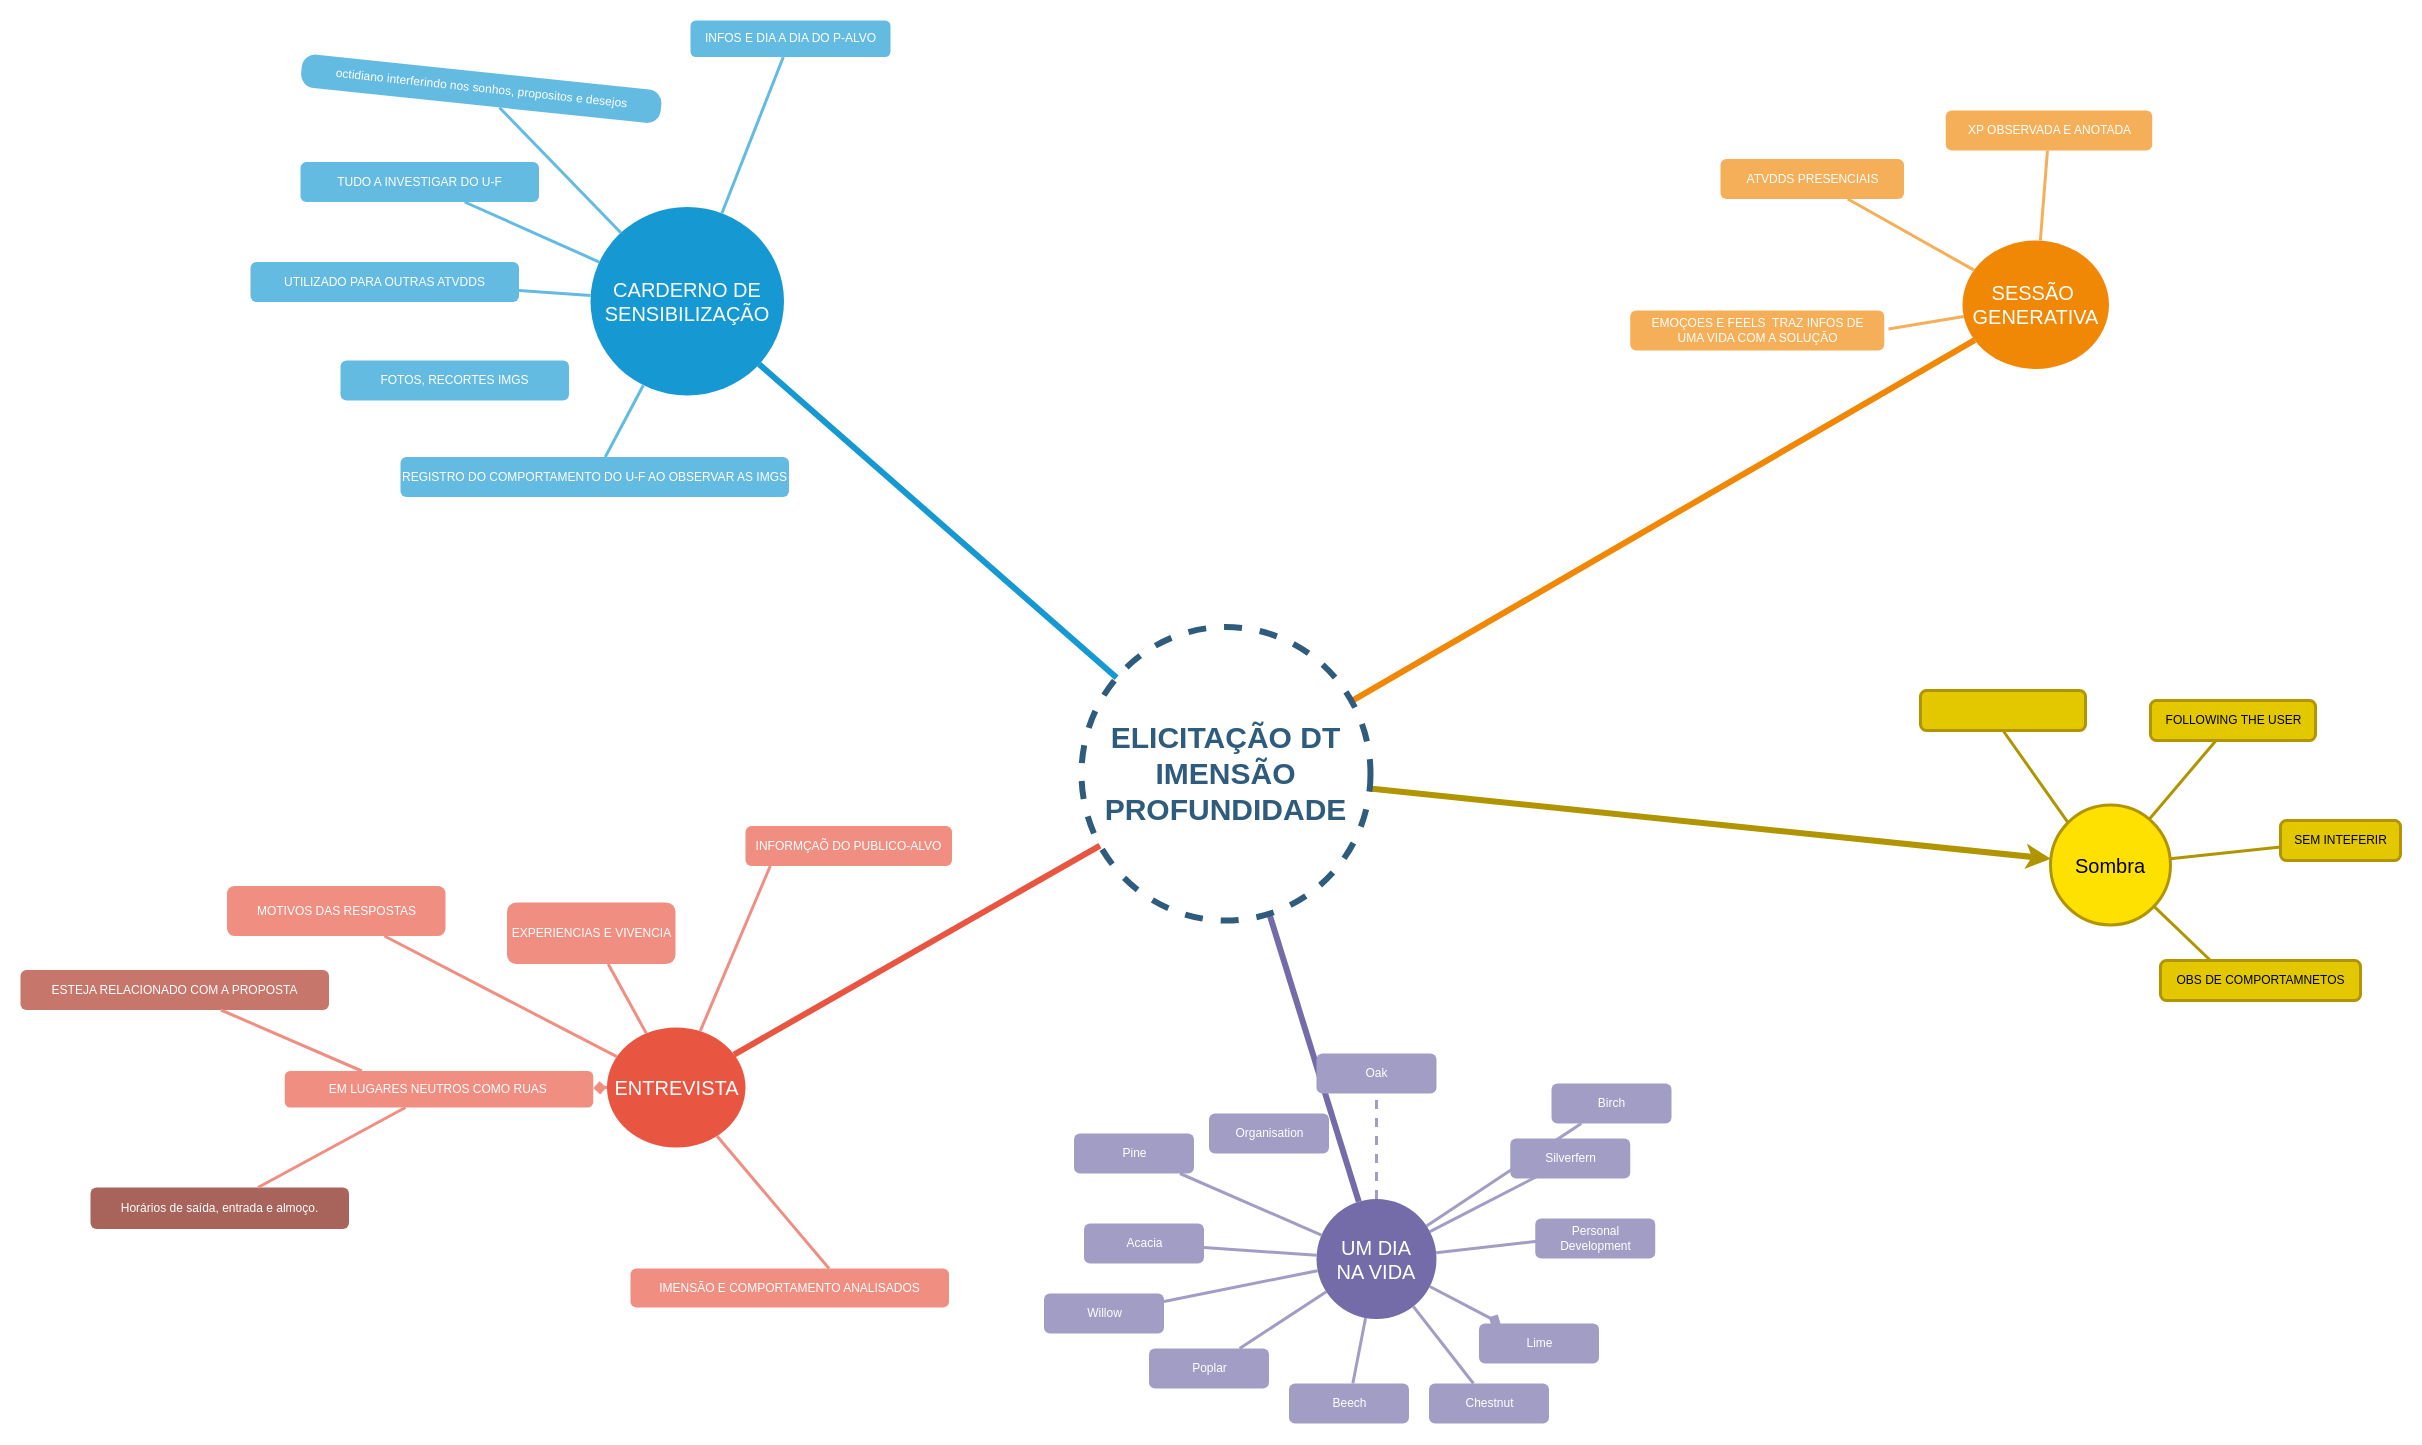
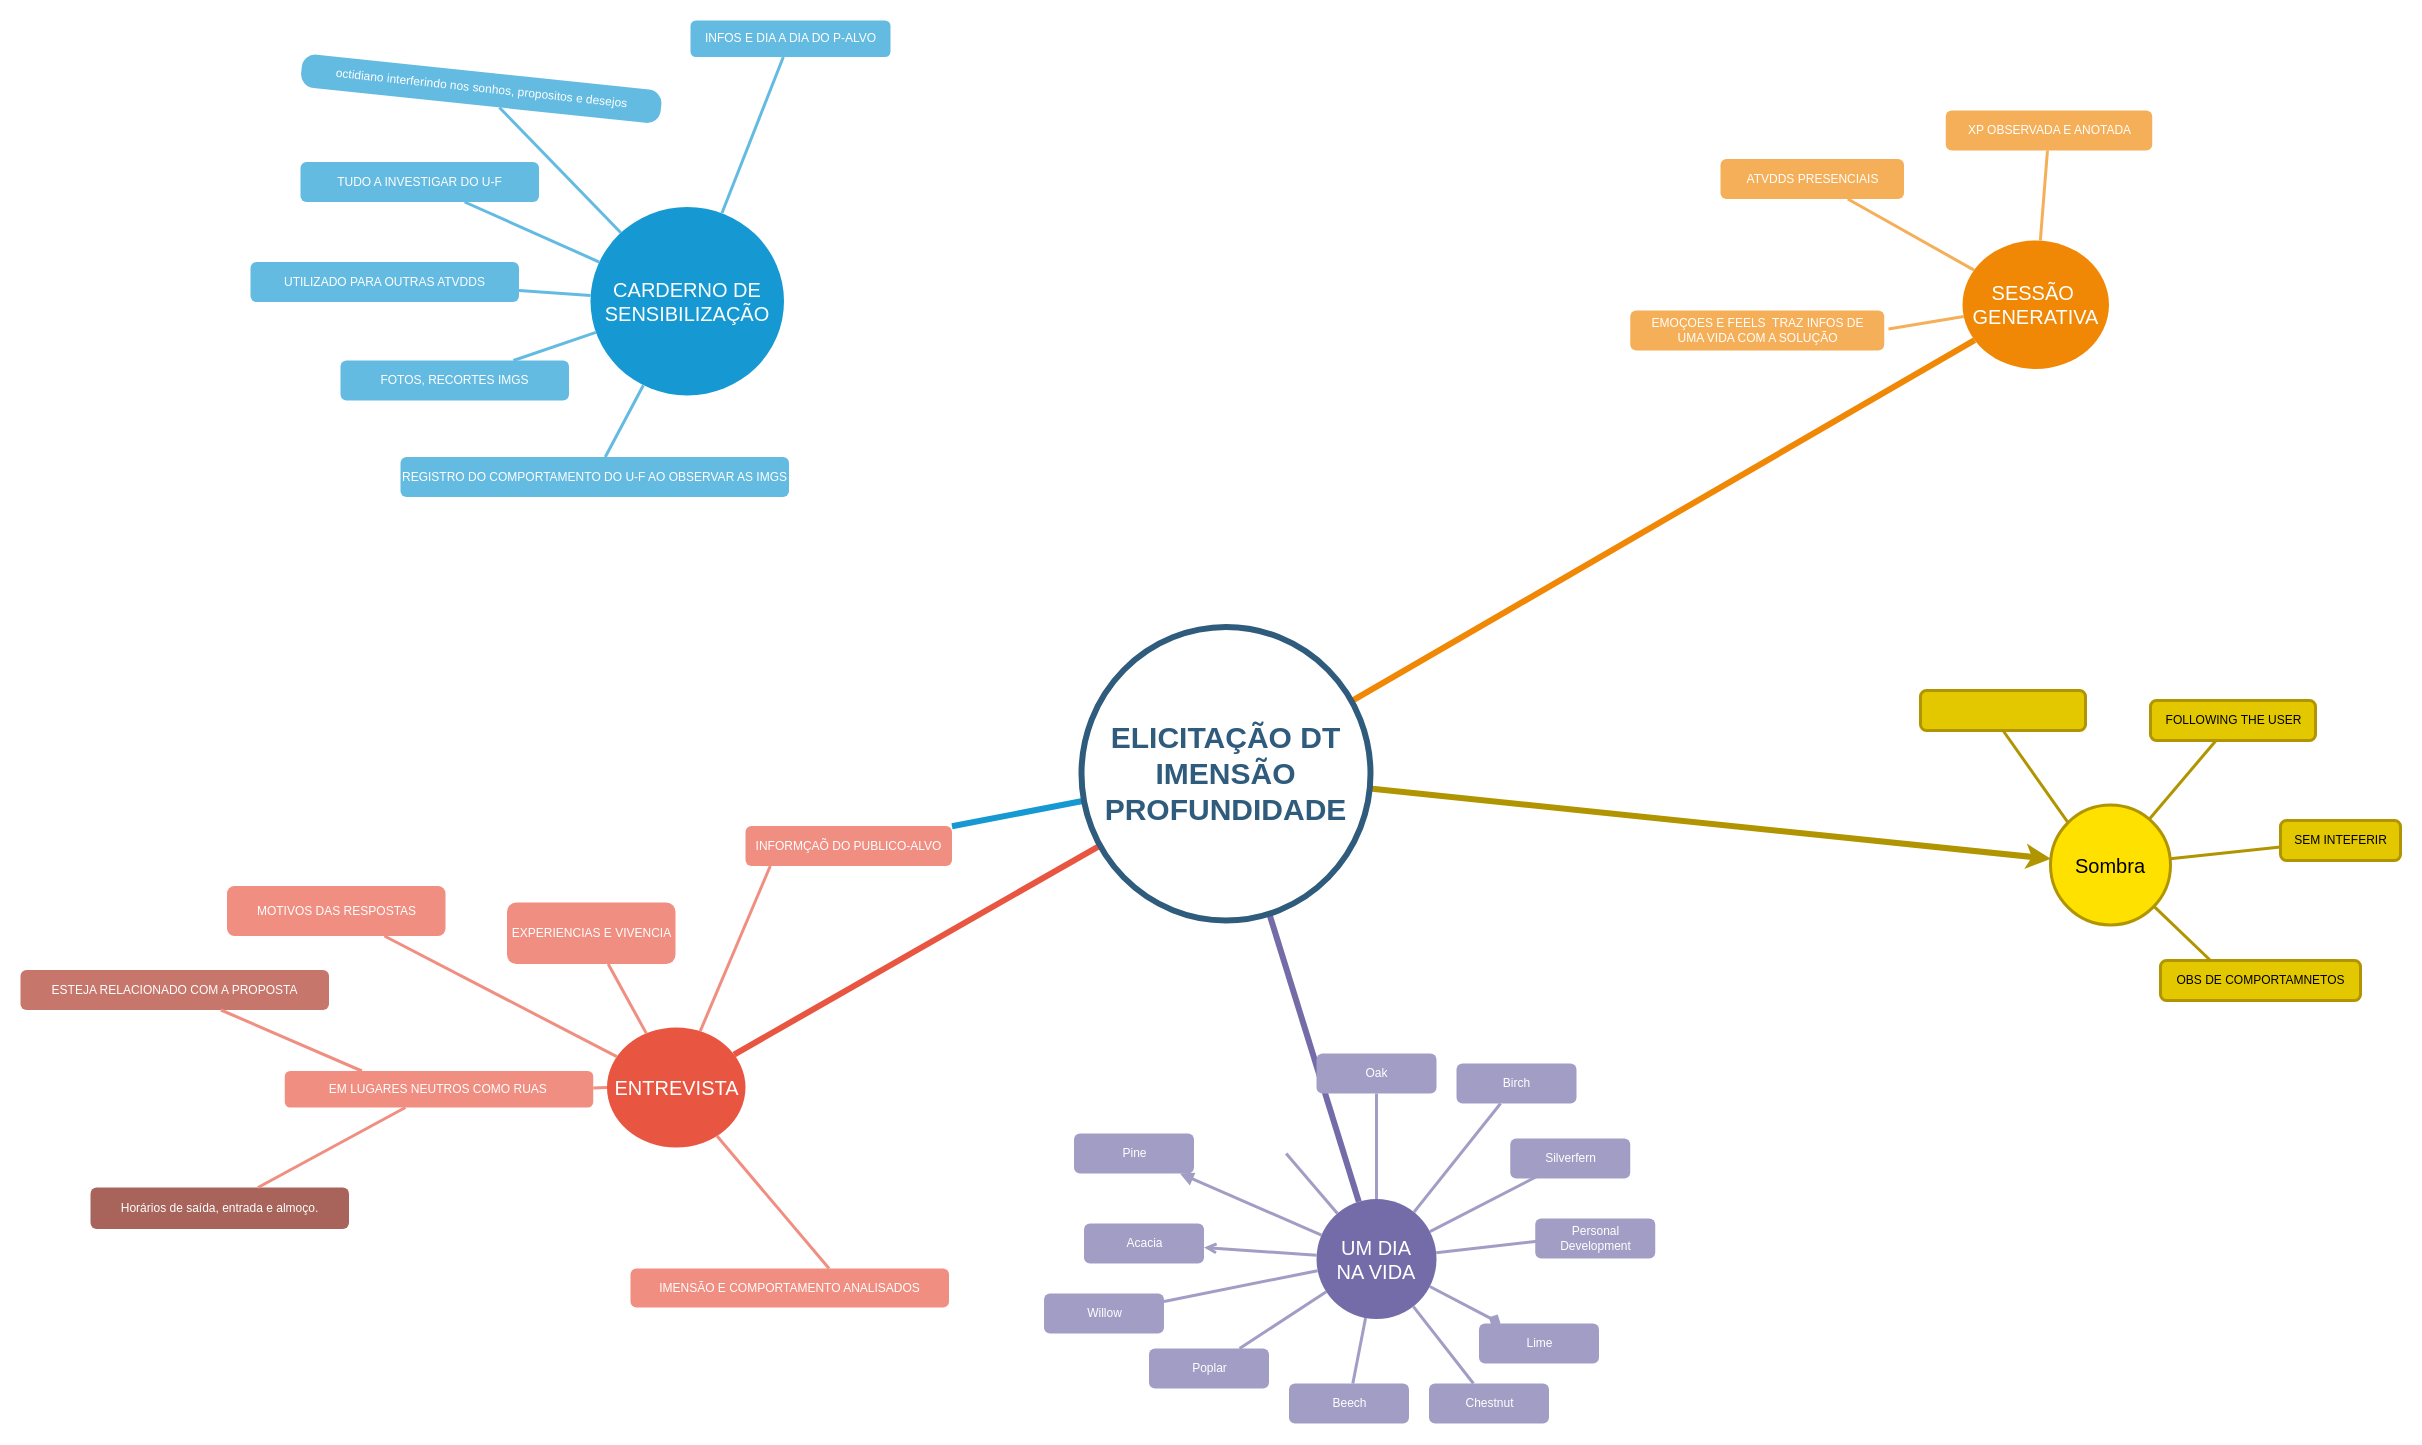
none -> (555, 346)
(938, 521) -> (1018, 813)
(1226, 774) -> (1226, 774)
(606, 1088) -> (600, 1088)
(1612, 1104) -> (1517, 1084)
(1269, 1134) -> (1269, 1134)
(1377, 1143) -> (1377, 1143)
(1186, 1176) -> (1192, 1179)
none -> (1312, 1183)
(1210, 1248) -> (1214, 1248)
